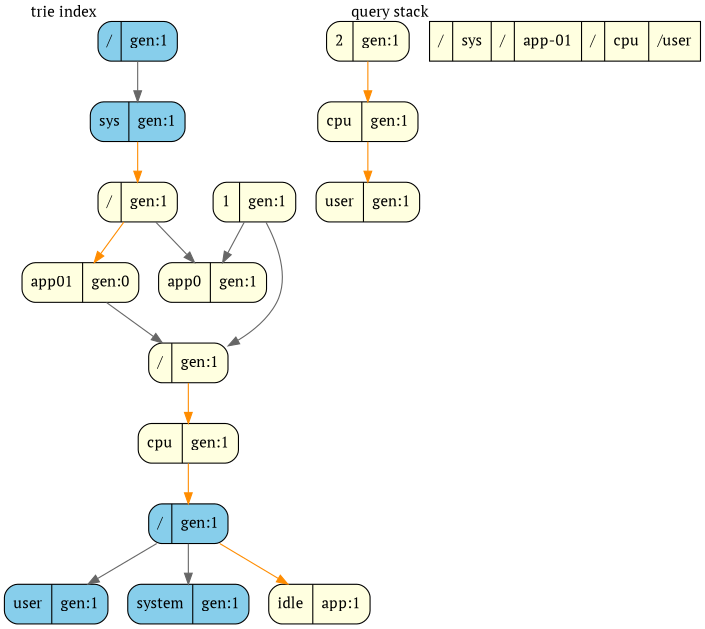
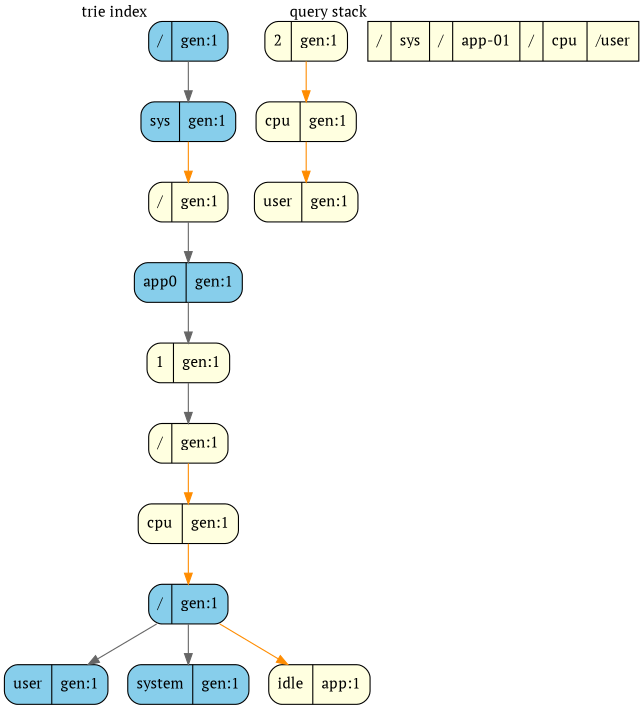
(236, 238) -> (188, 317)
(80, 283) -> none
(213, 283) -> (188, 283)
